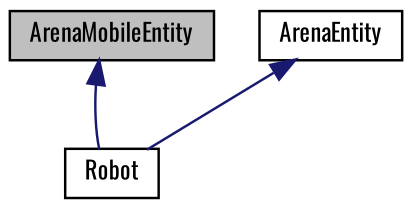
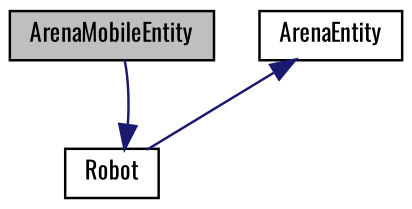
(96, 117) -> (128, 92)
